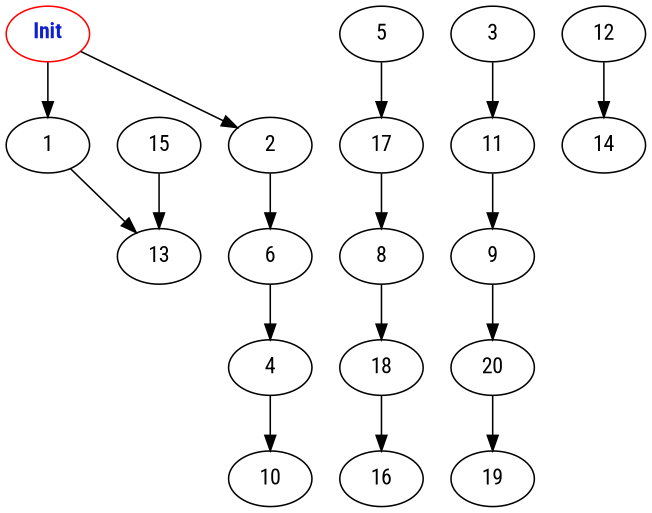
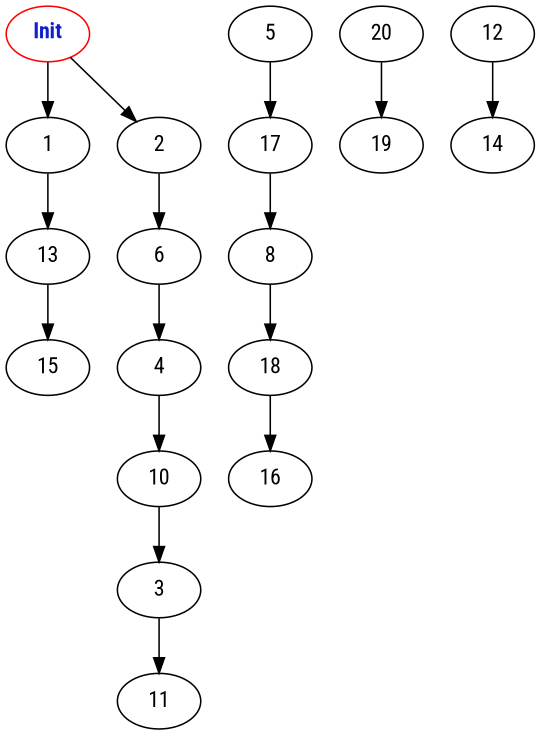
(159, 193) -> (48, 304)
(493, 256) -> none
none -> (159, 527)
